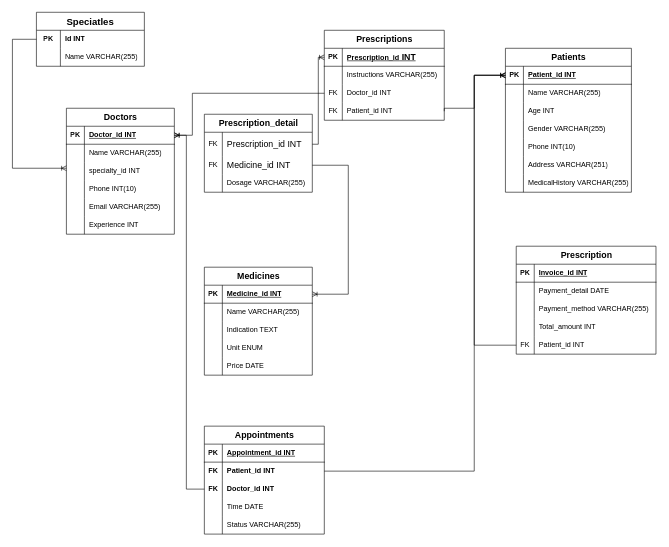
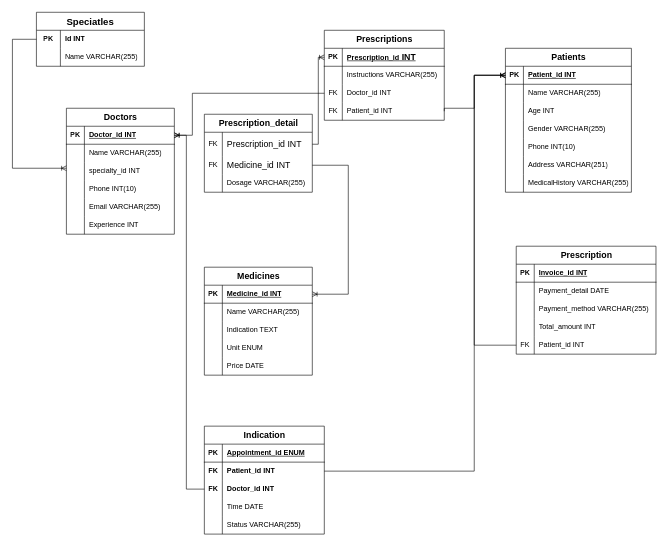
(265, 435) -> (265, 435)
(261, 453) -> (263, 453)
